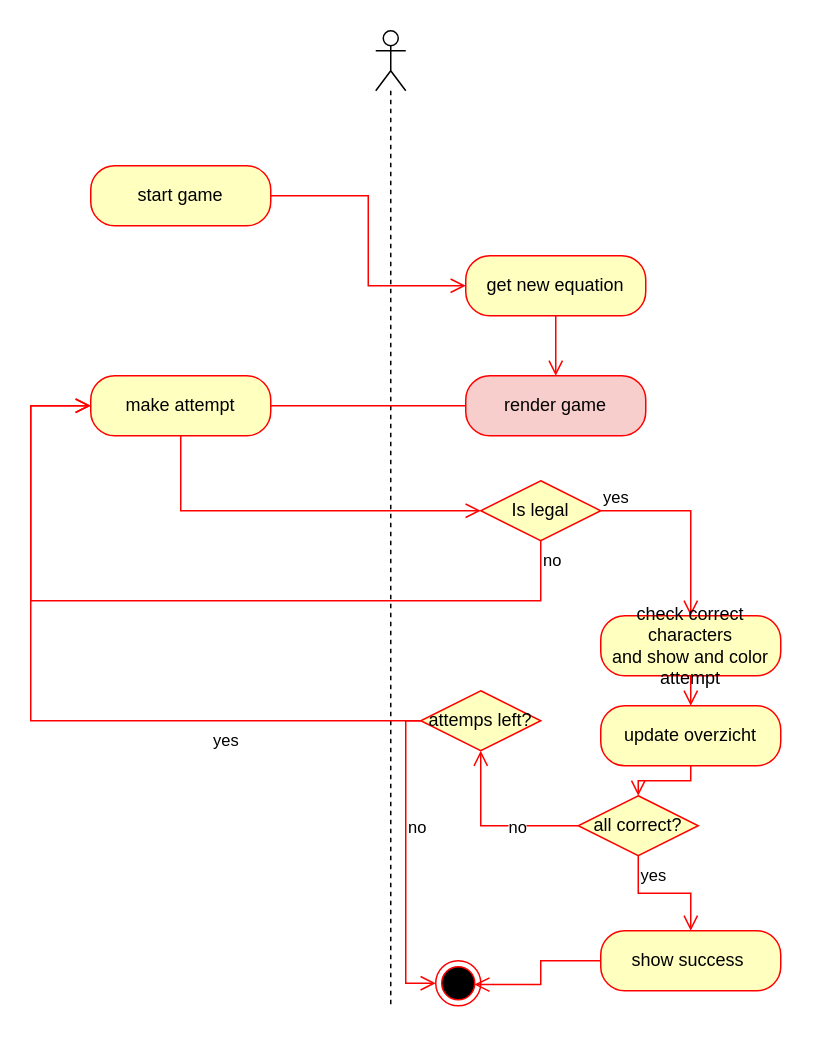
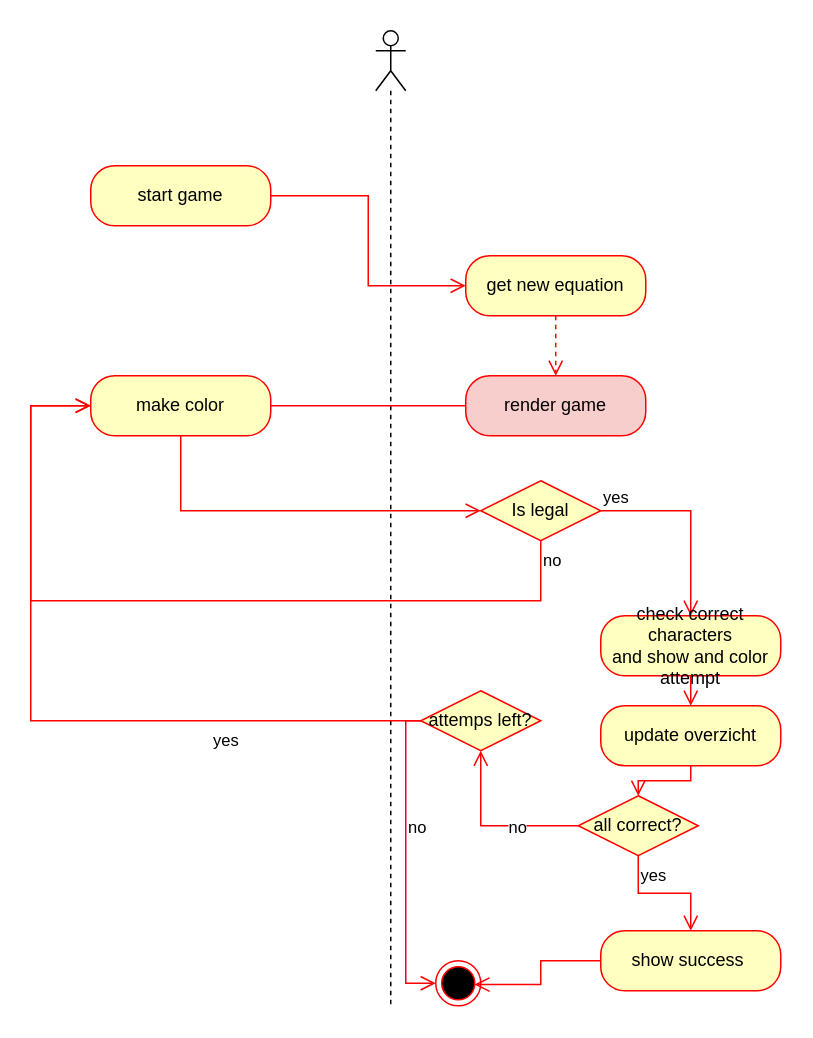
(556, 344) -> (556, 344)
(181, 406) -> (181, 406)
